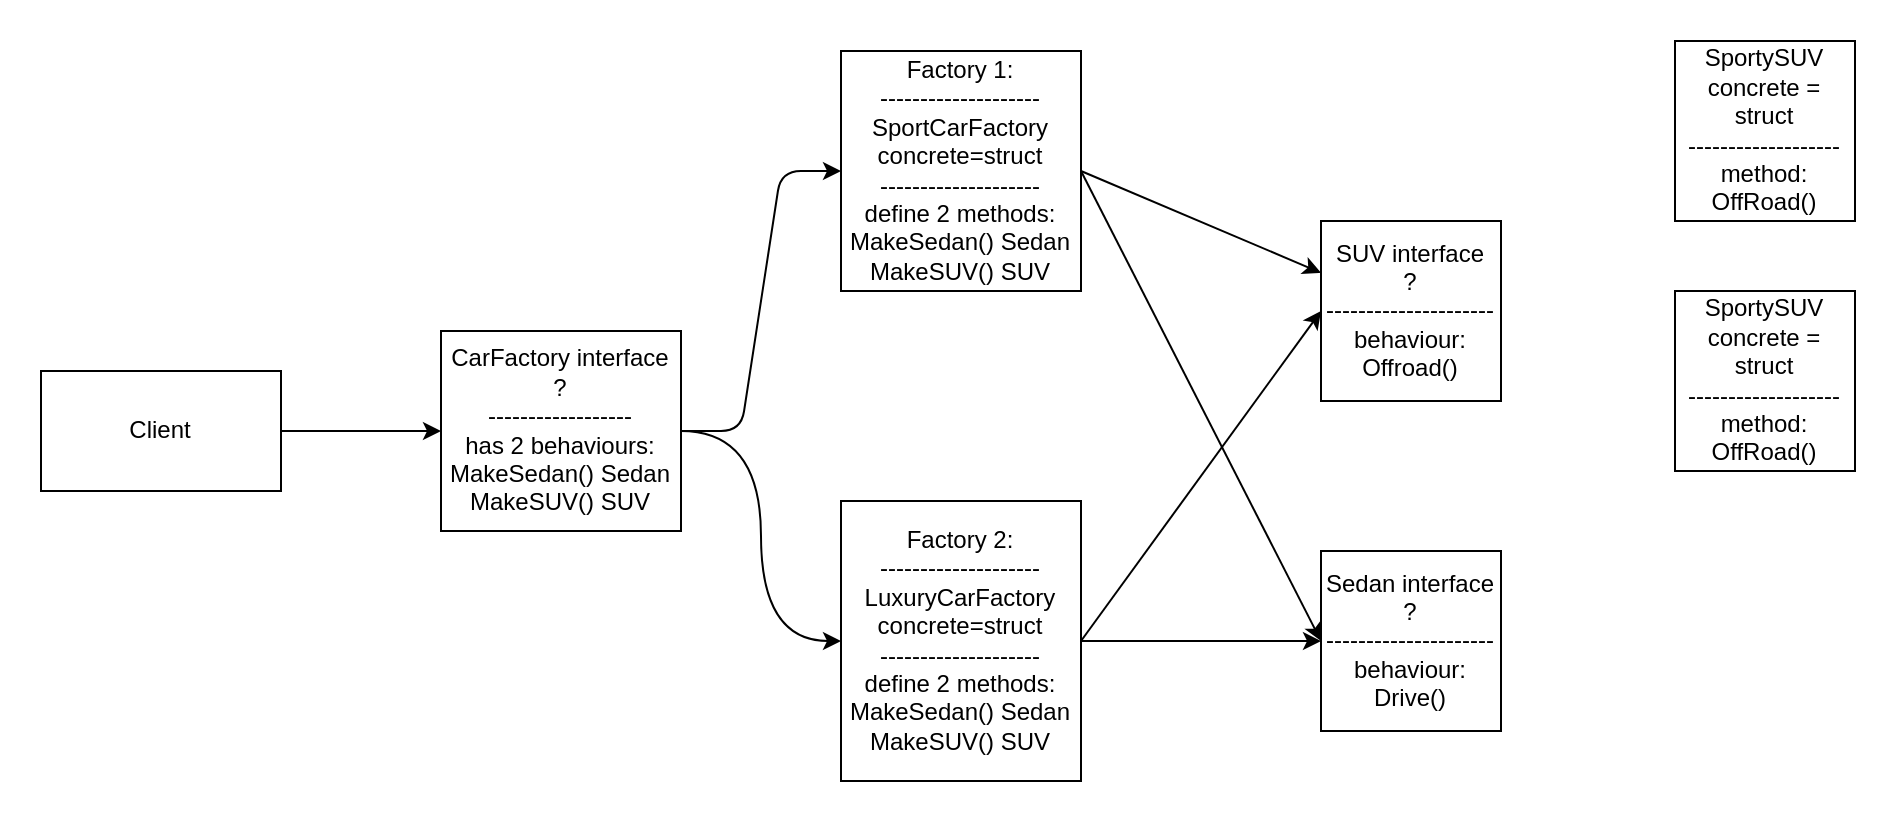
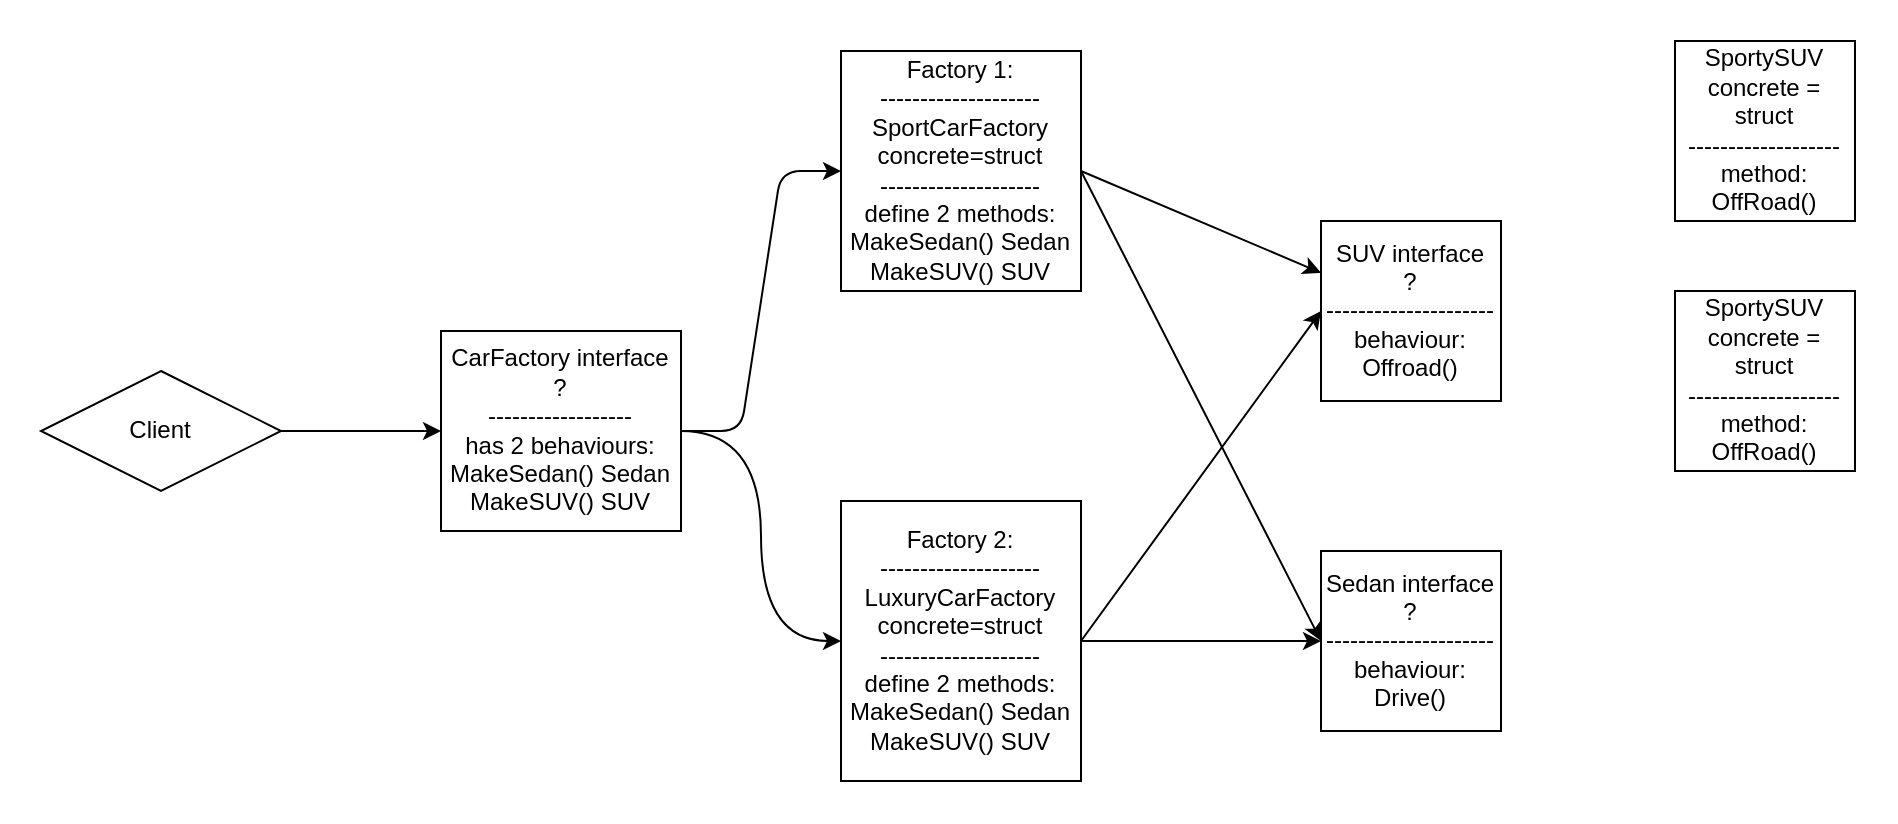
(161, 431) -> (161, 431)
